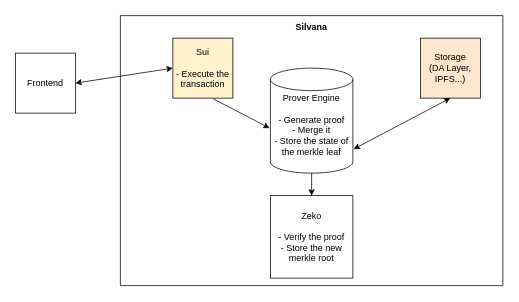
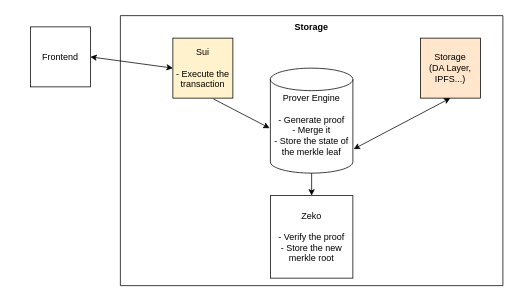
(311, 26) -> (311, 26)
(45, 83) -> (60, 57)
